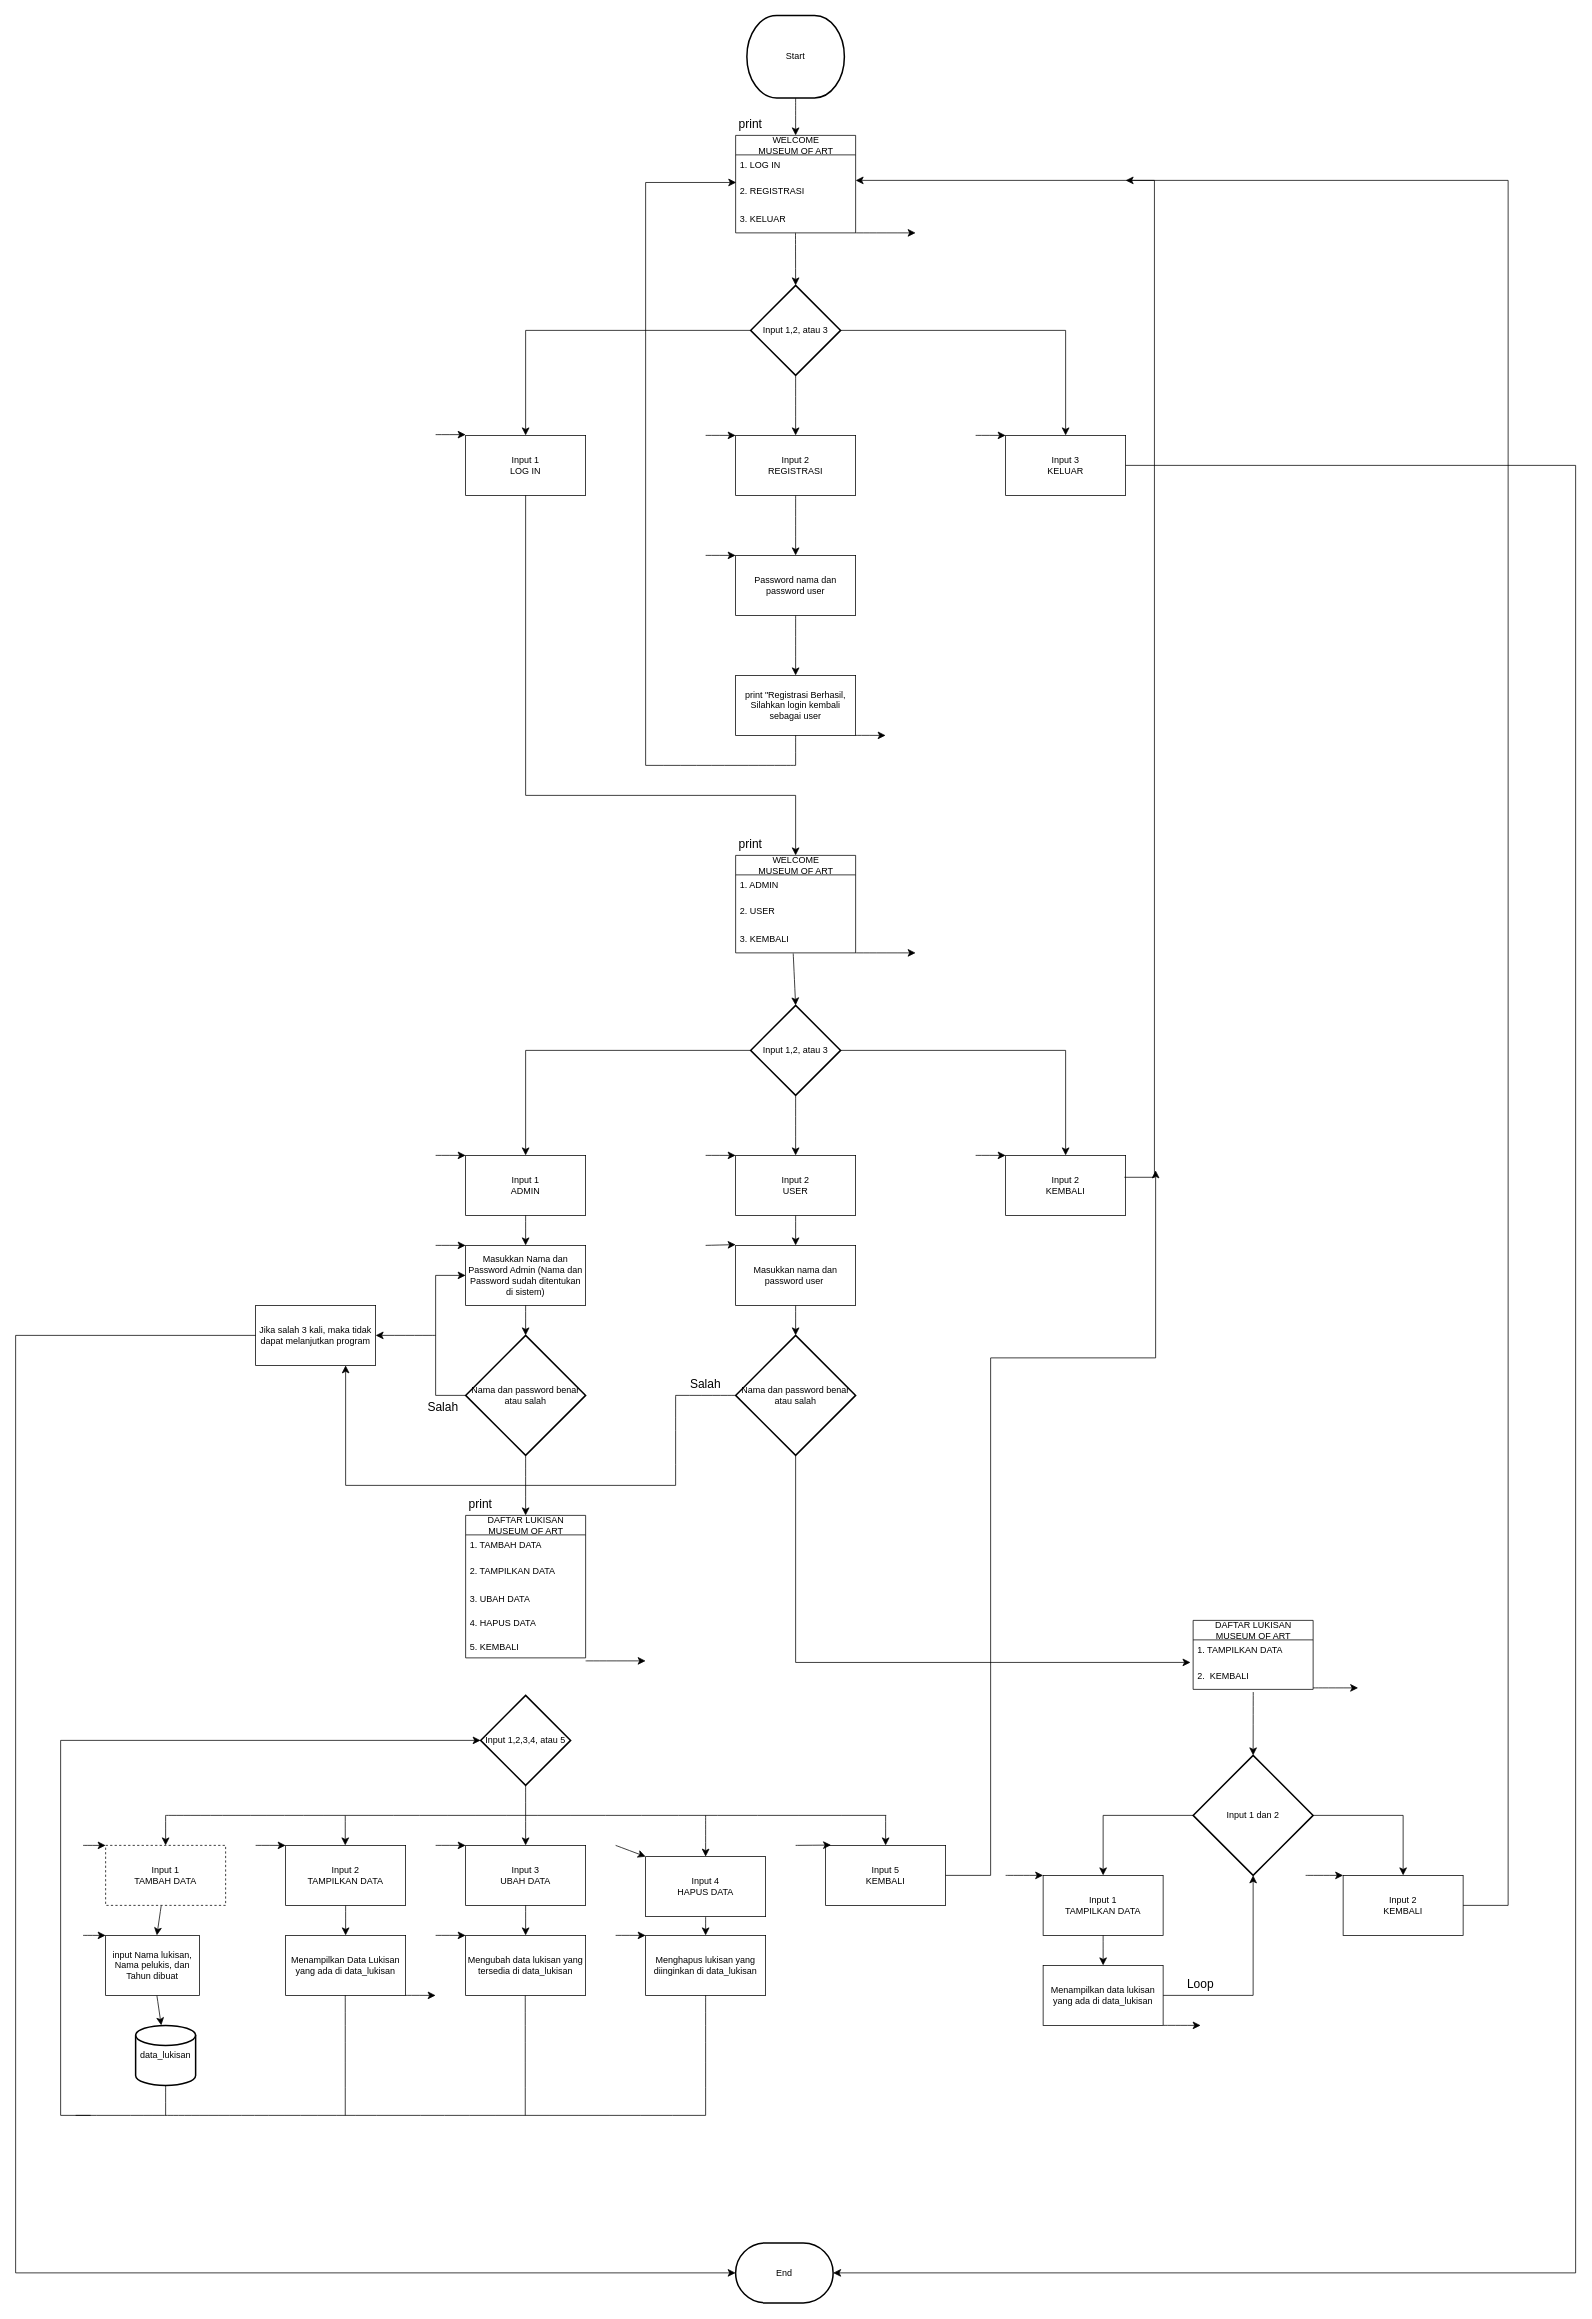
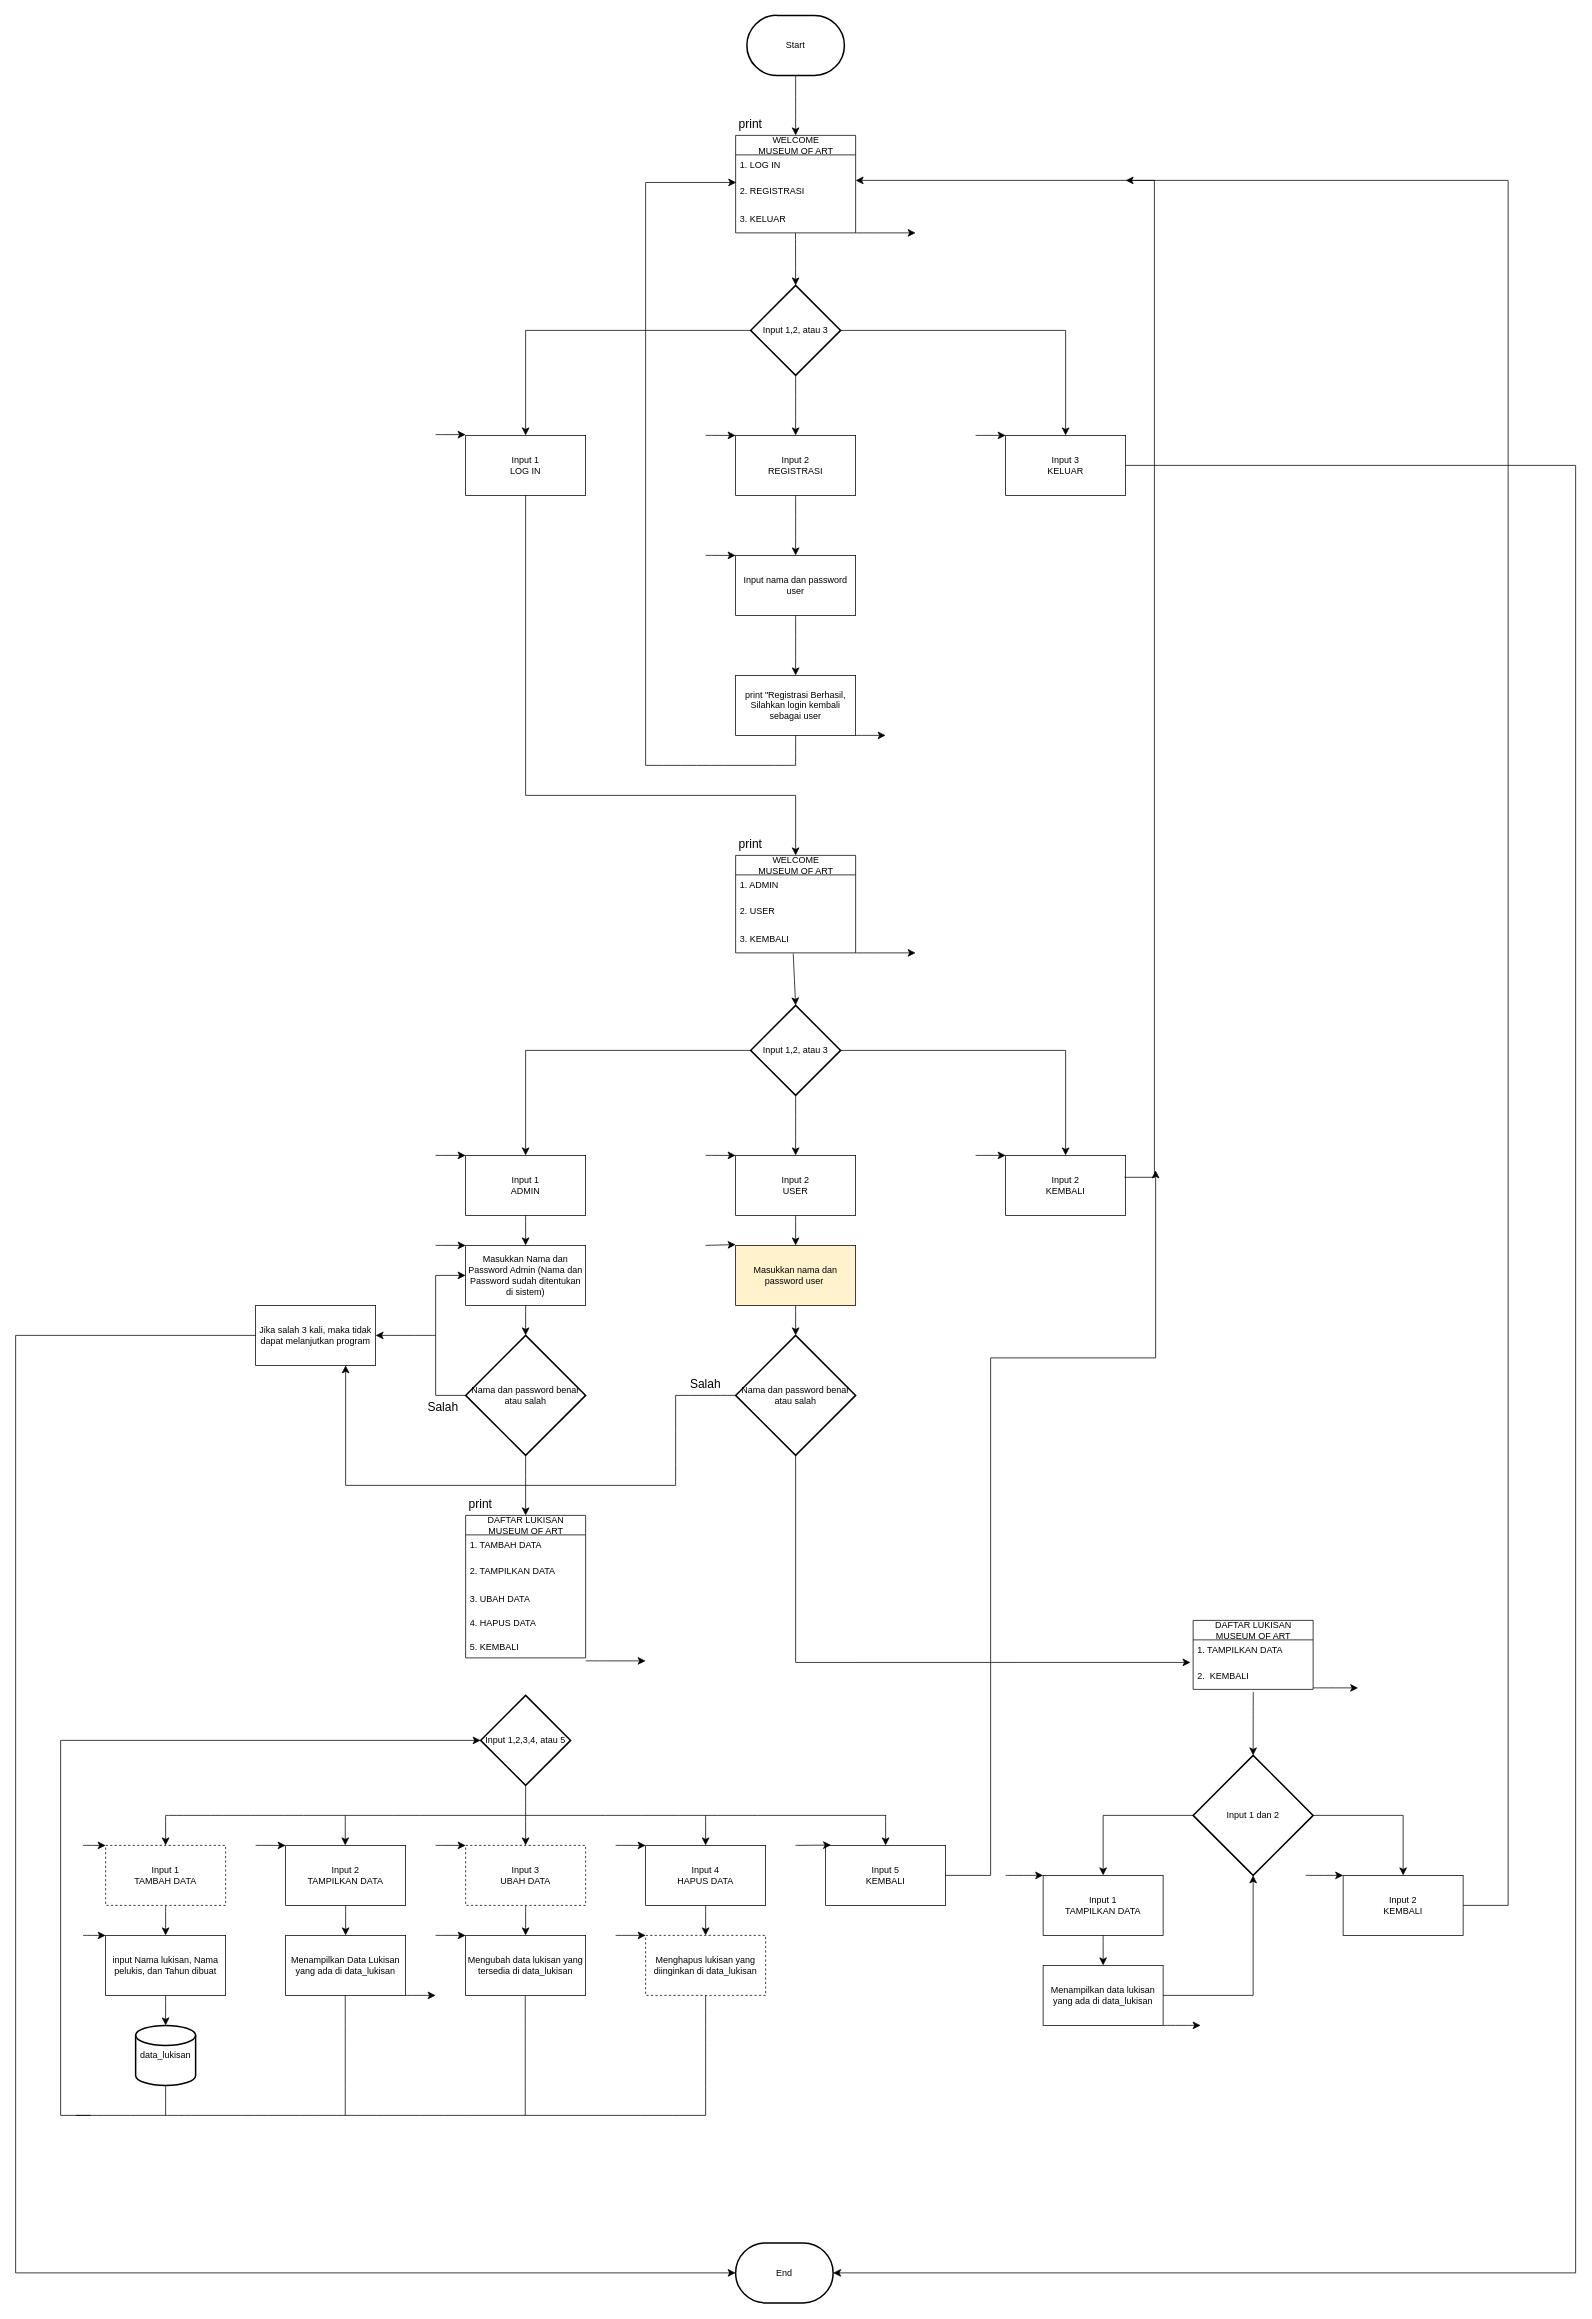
(795, 57) -> (795, 45)
(795, 585) -> (795, 585)
(795, 1275) -> (795, 1275)
(525, 1875) -> (525, 1875)
(705, 1887) -> (705, 1875)
(152, 1965) -> (165, 1965)
(705, 1965) -> (705, 1965)
(1200, 1984) -> none
